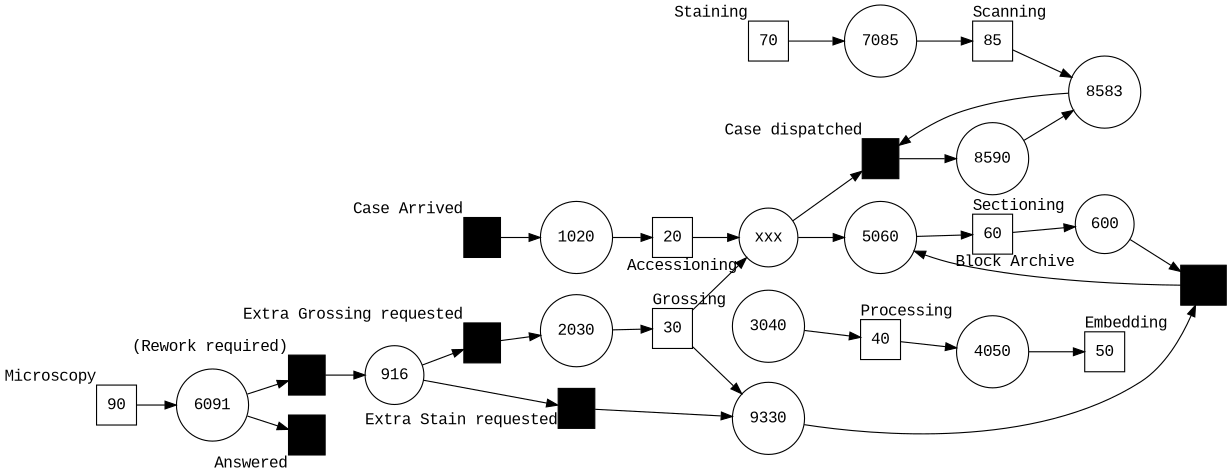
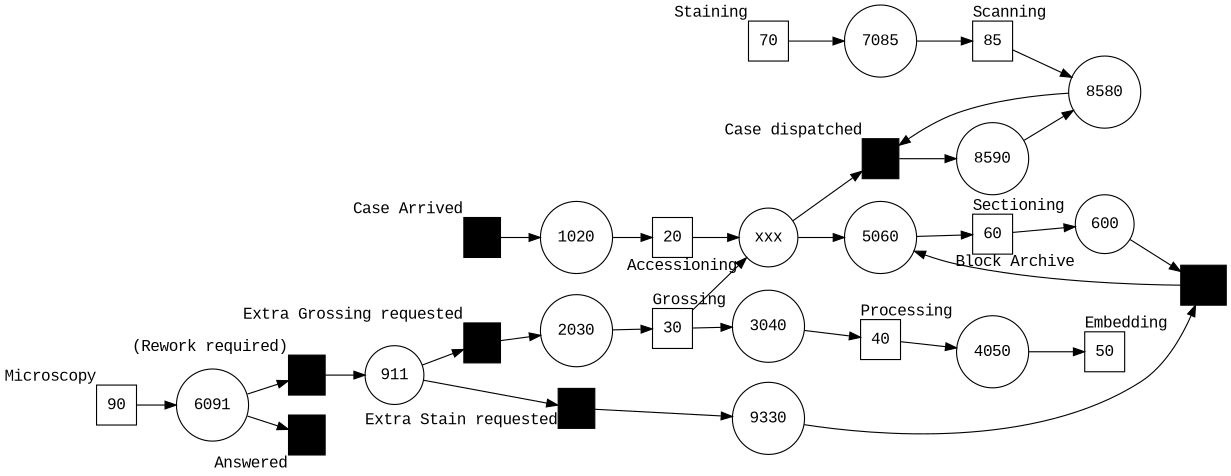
(1105, 92) -> (1105, 92)
(713, 366) -> (707, 328)
(394, 375) -> (394, 375)
